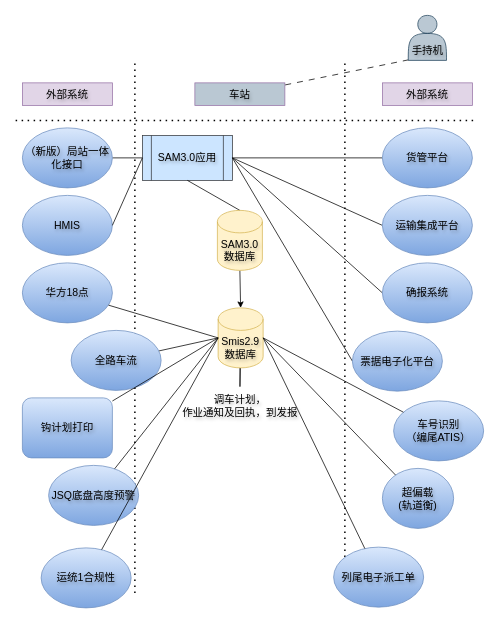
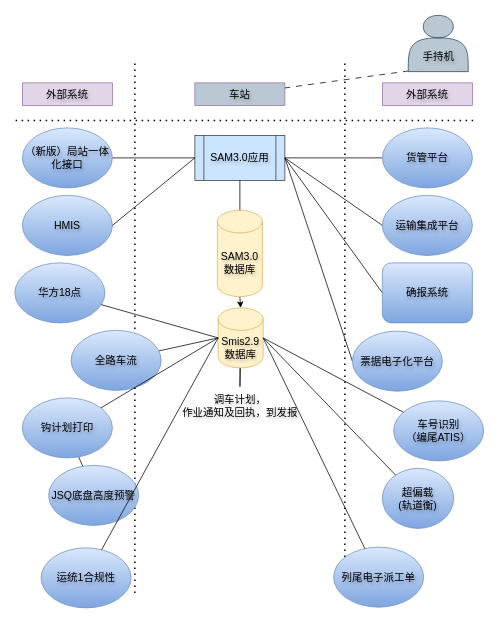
(427, 38) -> (438, 44)
(187, 158) -> (240, 158)
(240, 240) -> (240, 254)
(67, 293) -> (60, 293)
(427, 293) -> (427, 293)
(162, 408) -> (80, 462)
(67, 428) -> (67, 428)
